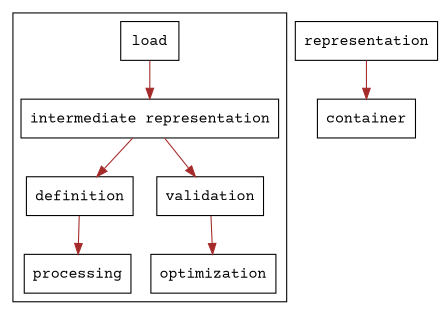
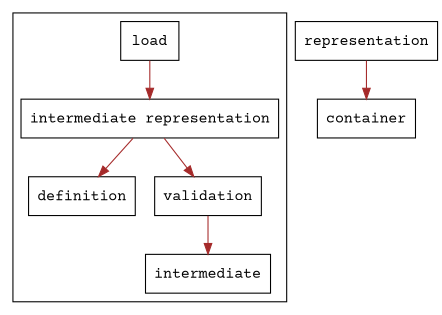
(78, 274) -> none
(213, 274) -> (208, 274)
